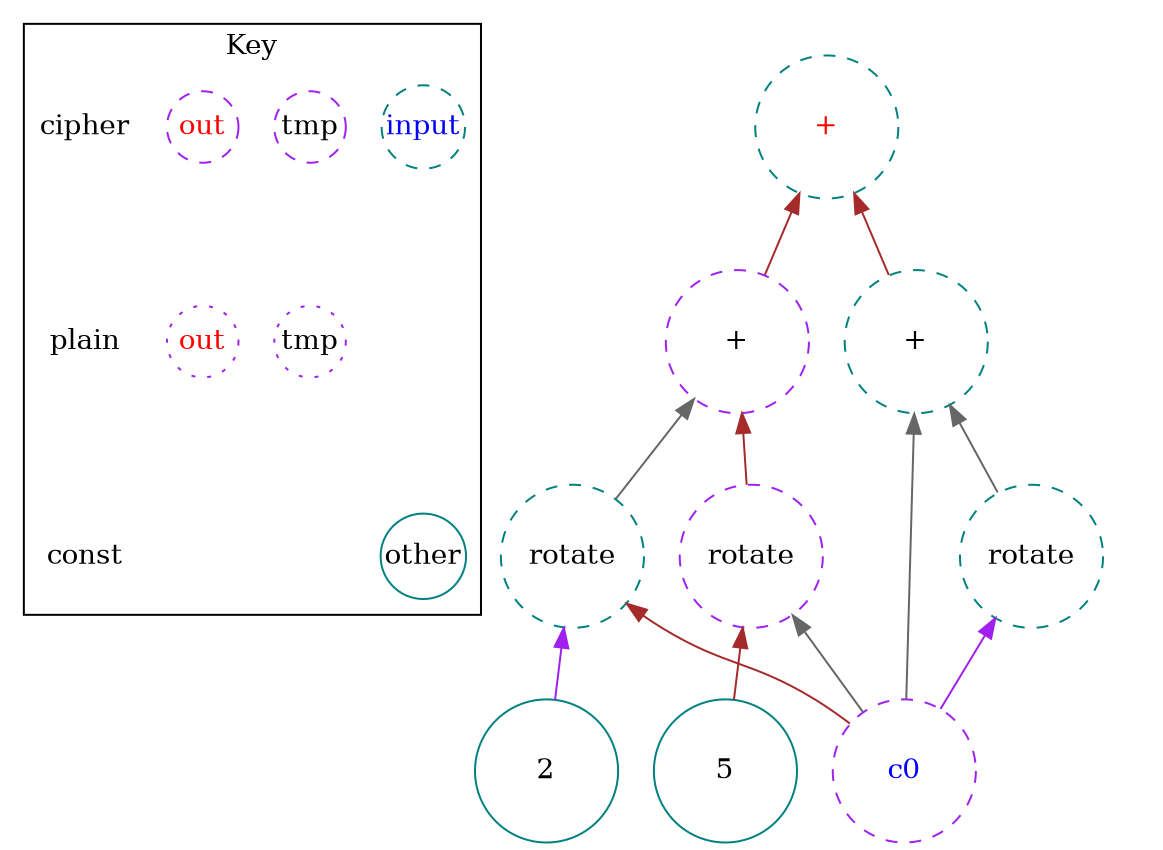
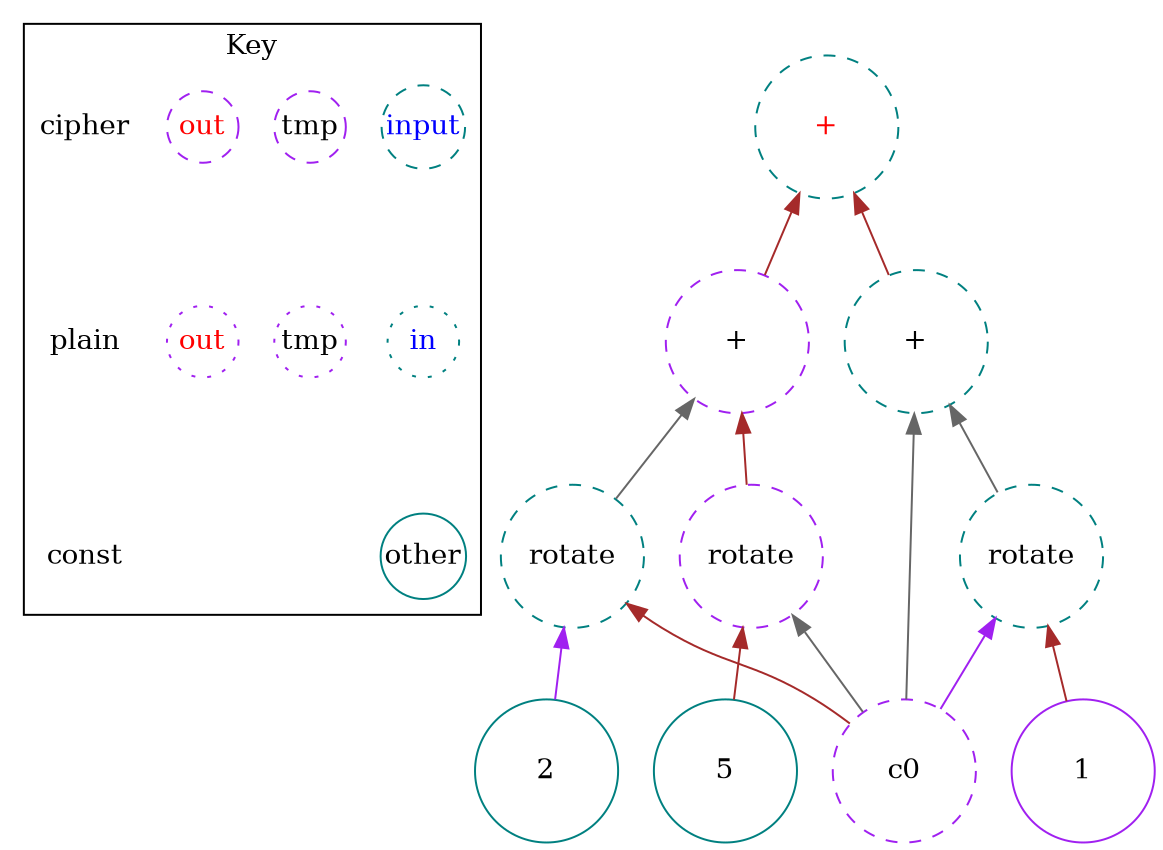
none -> (423, 342)
(904, 771) -> (904, 771)
none -> (1083, 771)
